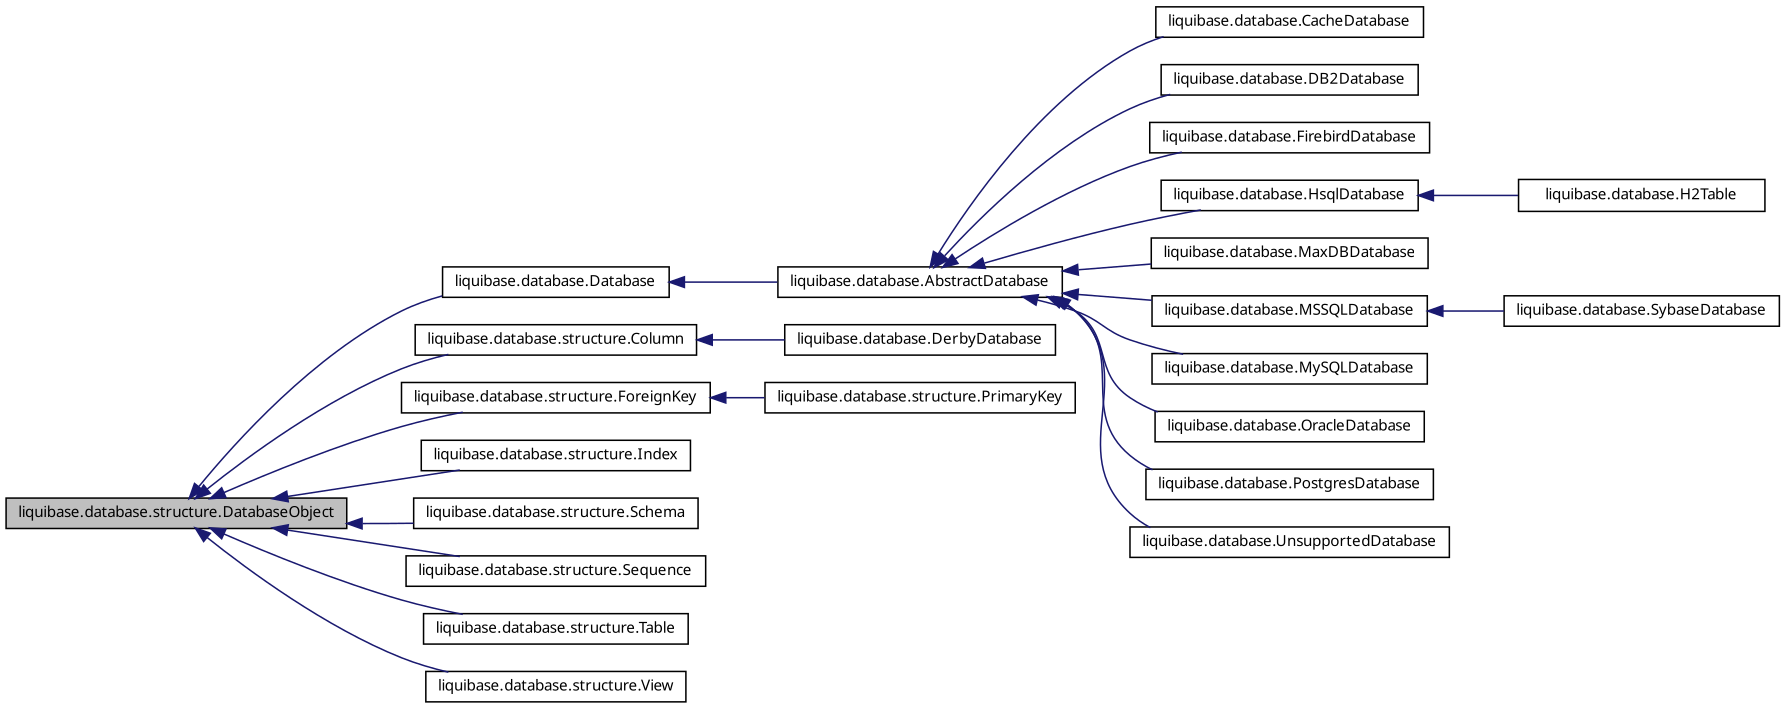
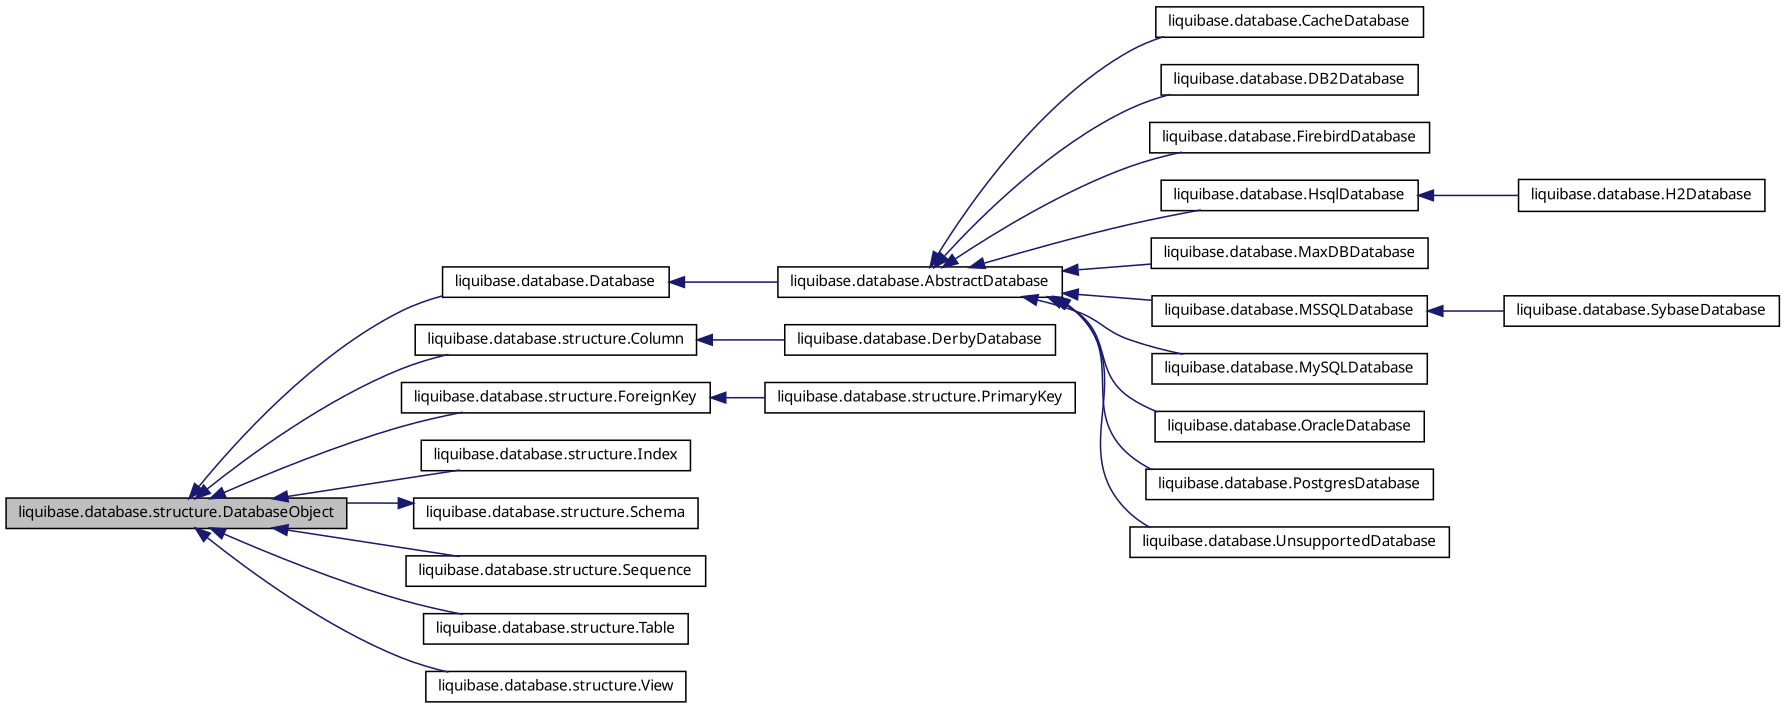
(1642, 195) -> (1642, 195)
(388, 523) -> (372, 503)
